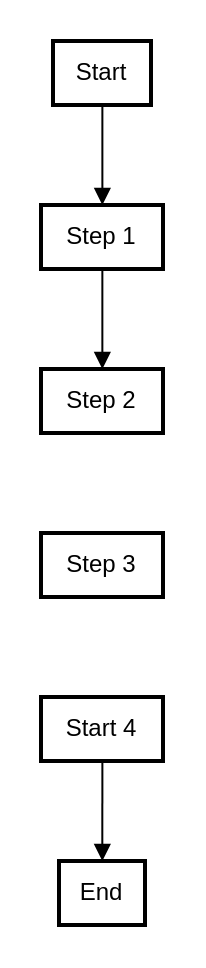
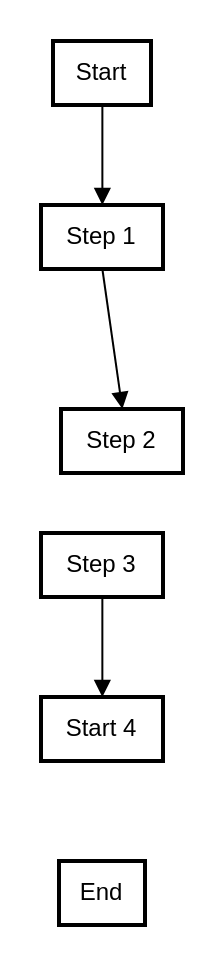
(102, 401) -> (122, 441)
none -> (102, 639)
(102, 803) -> none
